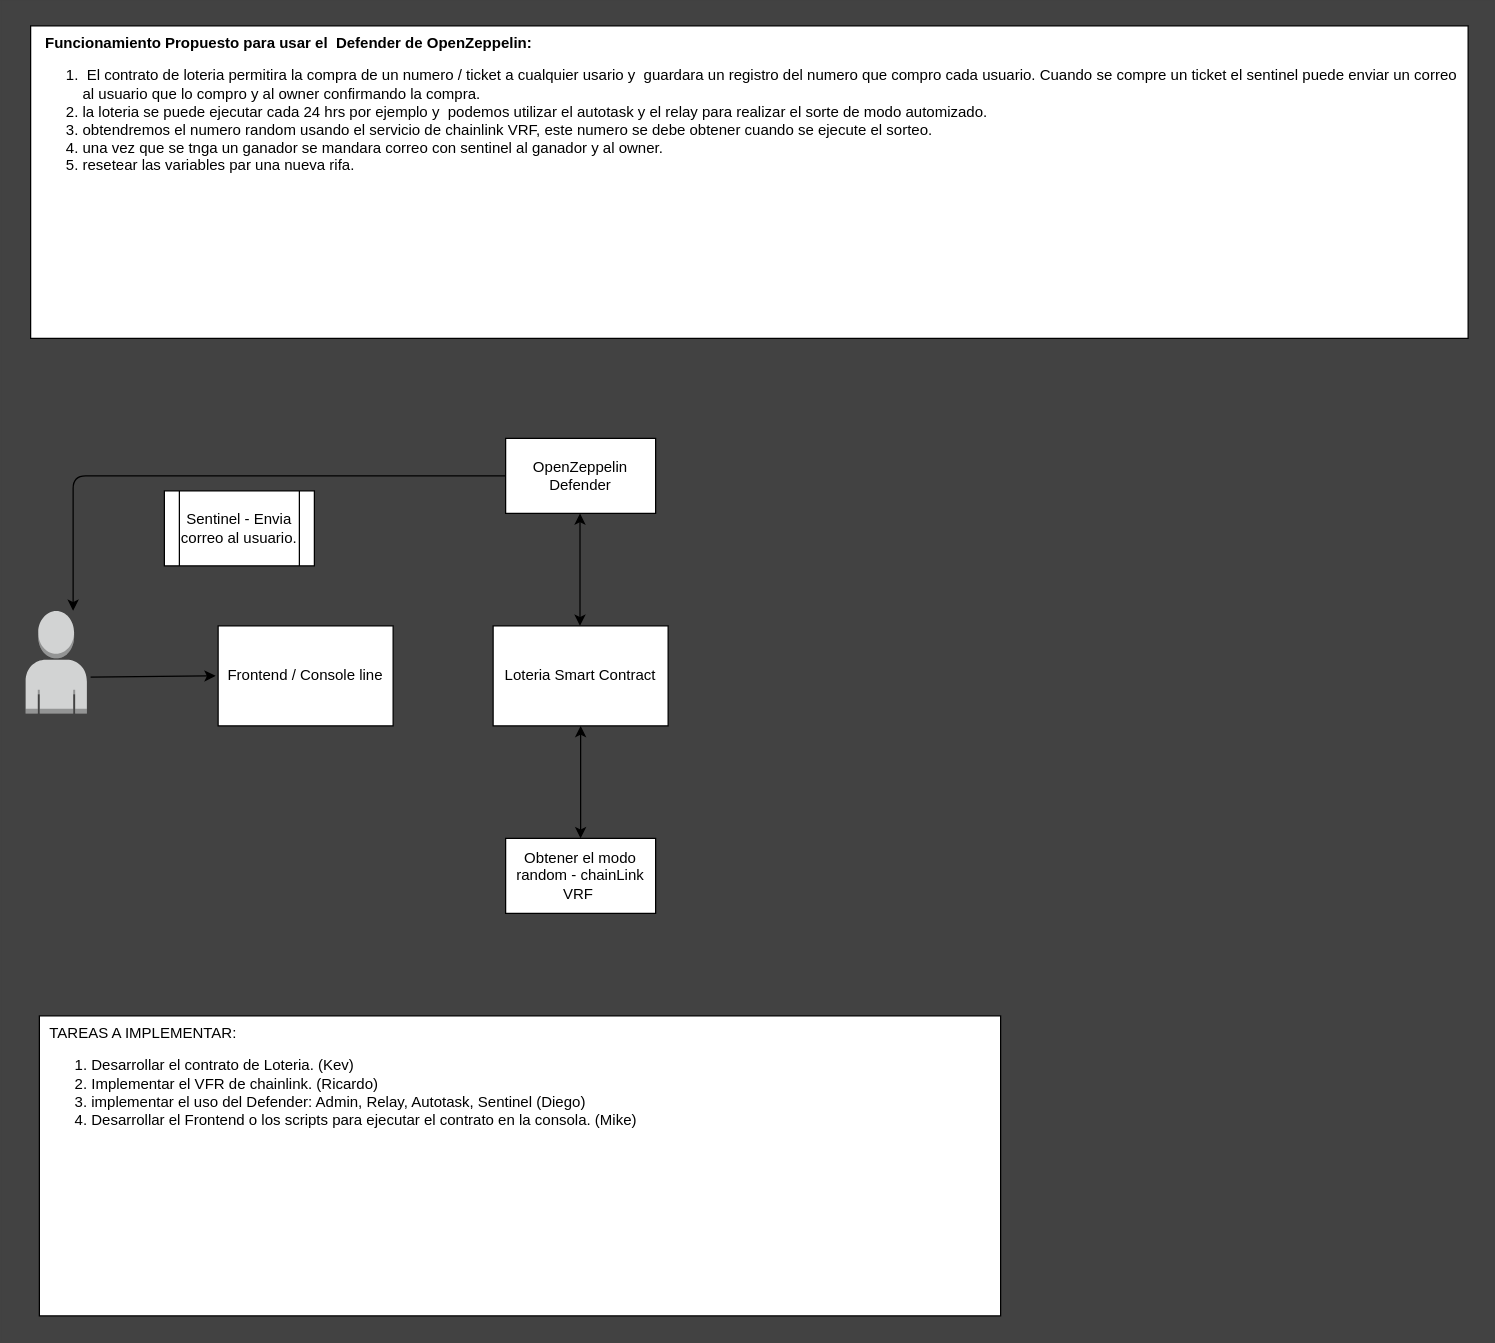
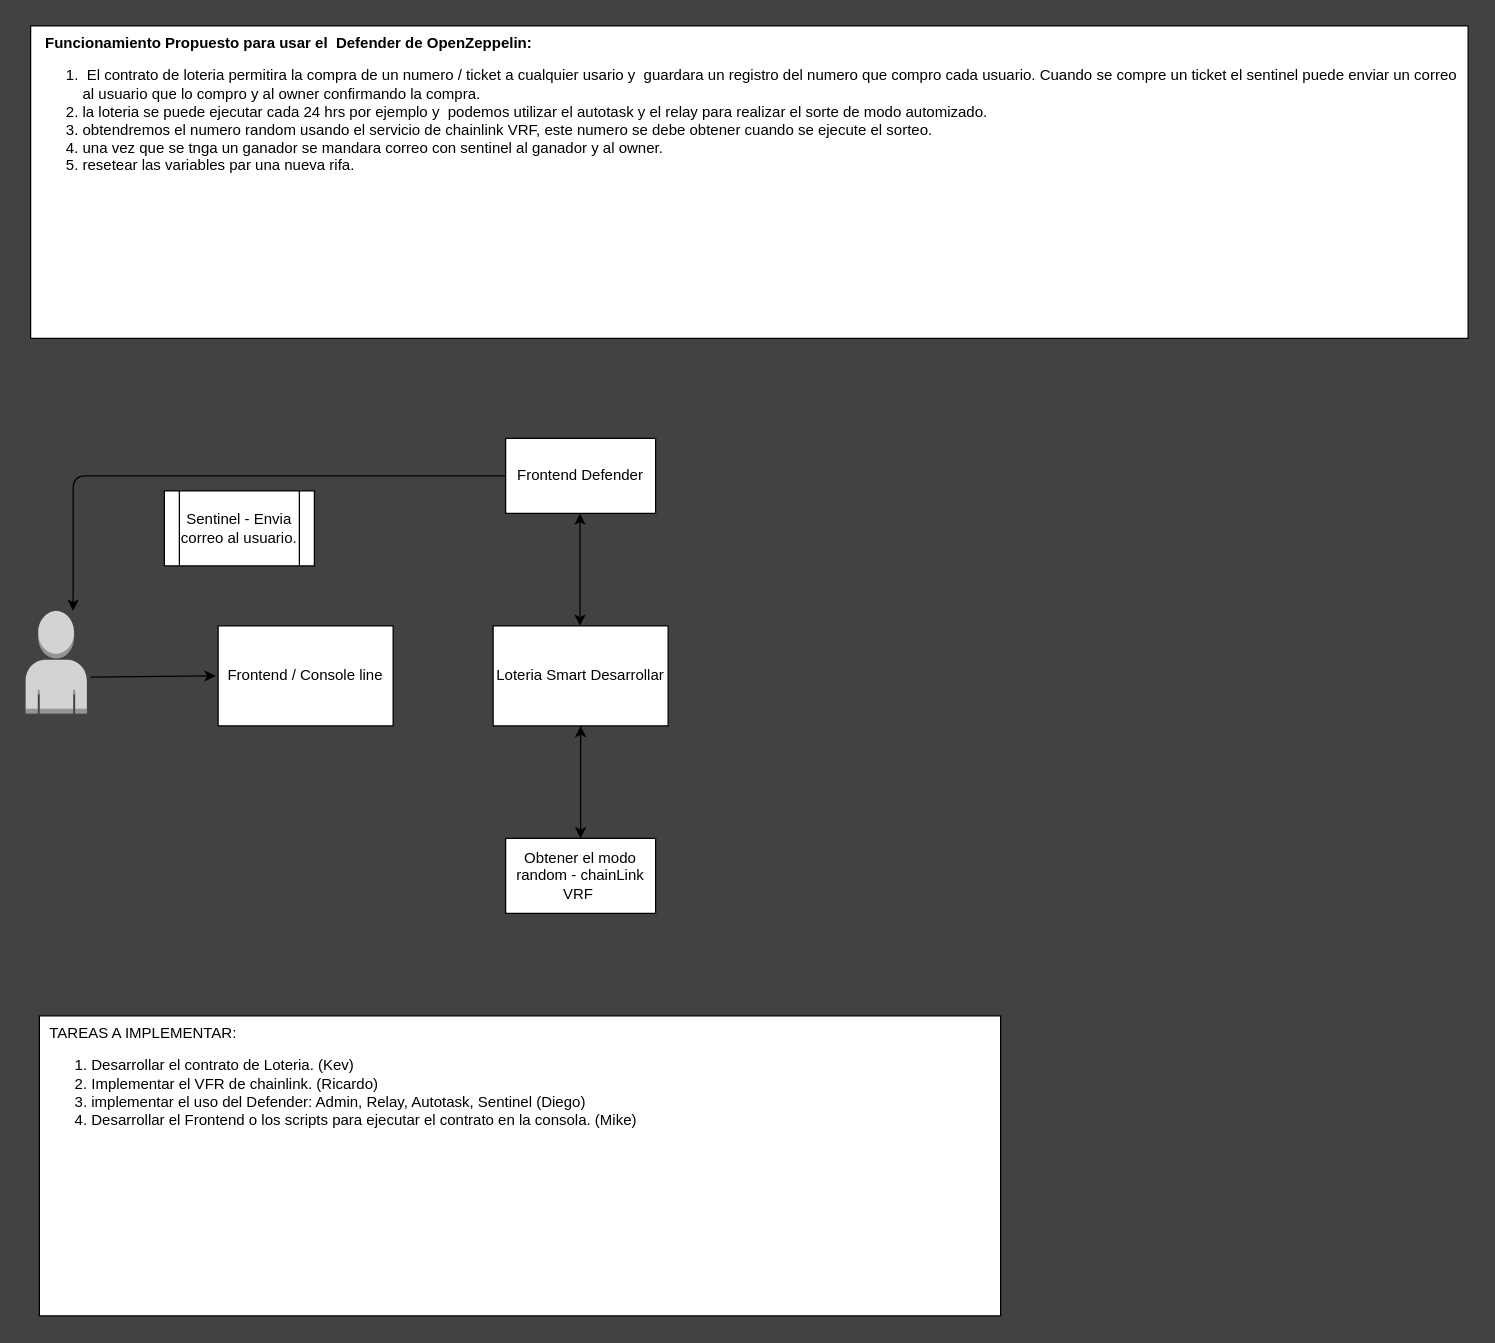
(581, 476) -> (581, 476)
(581, 676) -> (581, 676)
